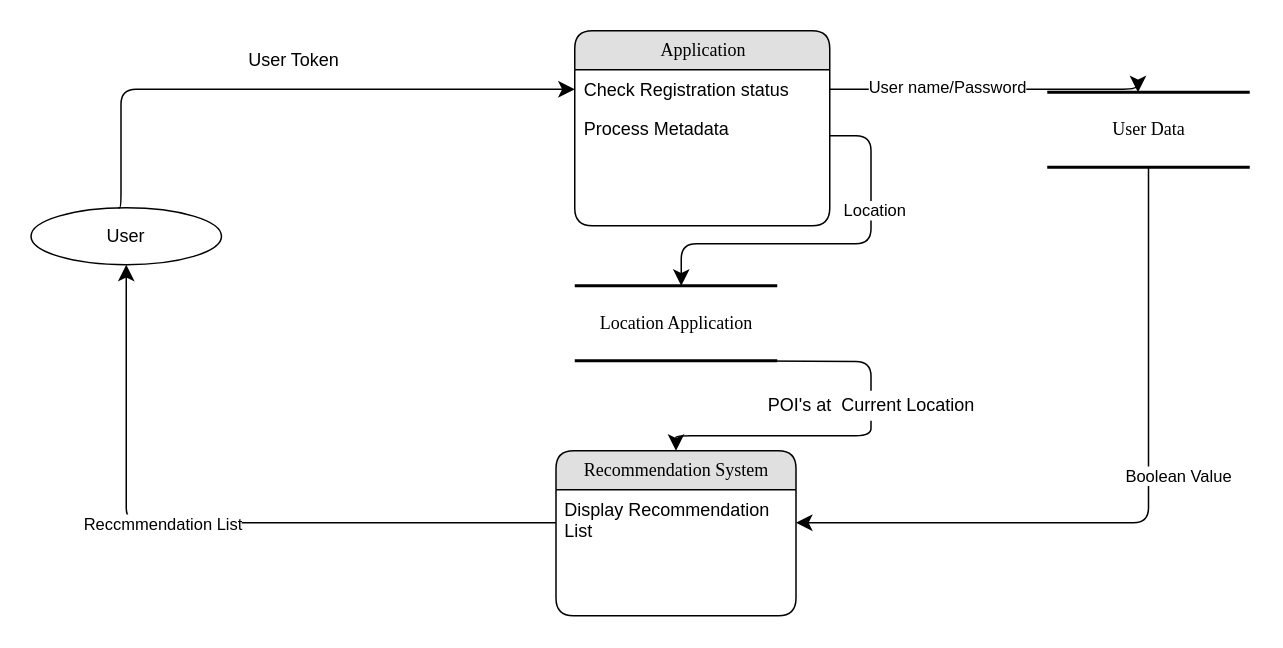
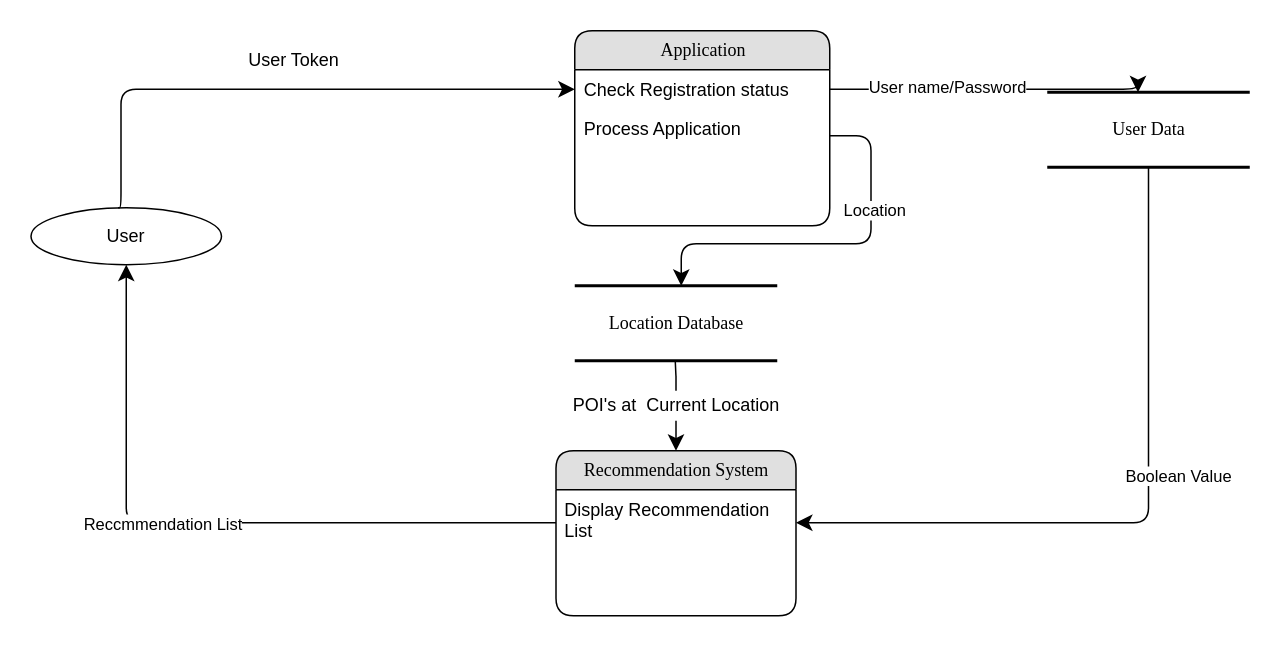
(663, 130) -> (671, 130)
(677, 323) -> (677, 323)
(871, 406) -> (676, 406)
